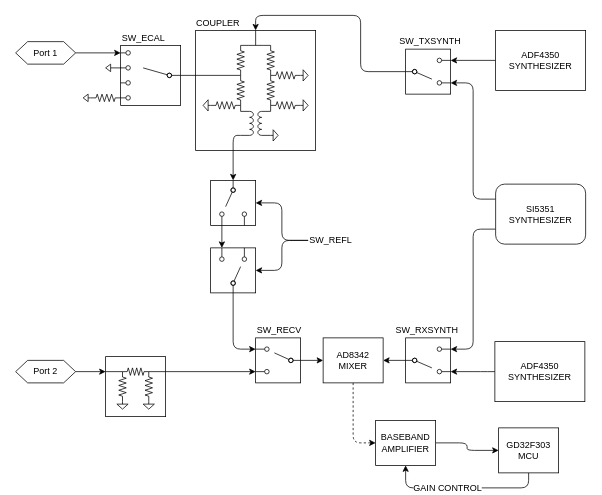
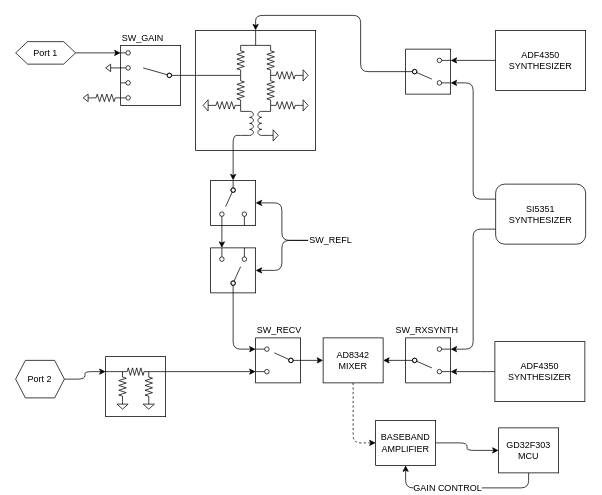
(218, 23) -> none
(140, 38) -> (140, 38)
(432, 42) -> none
(45, 372) -> (40, 379)
